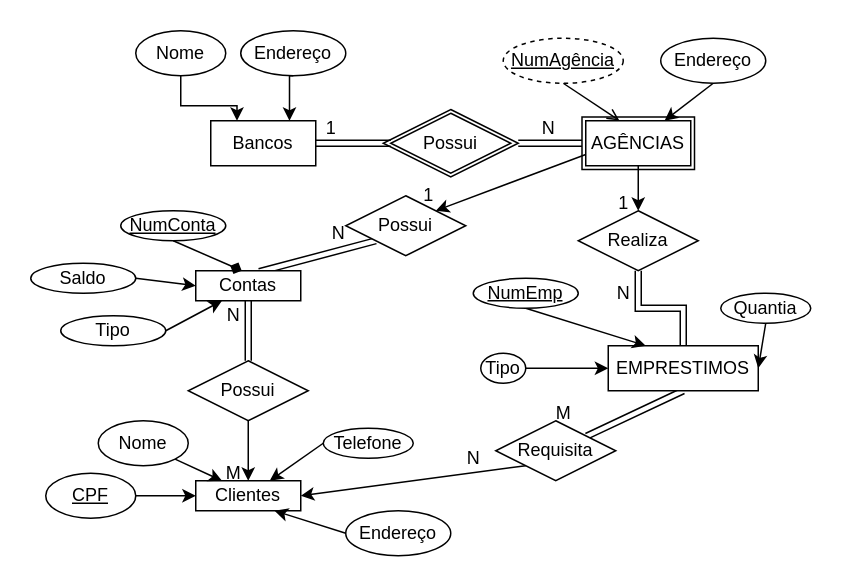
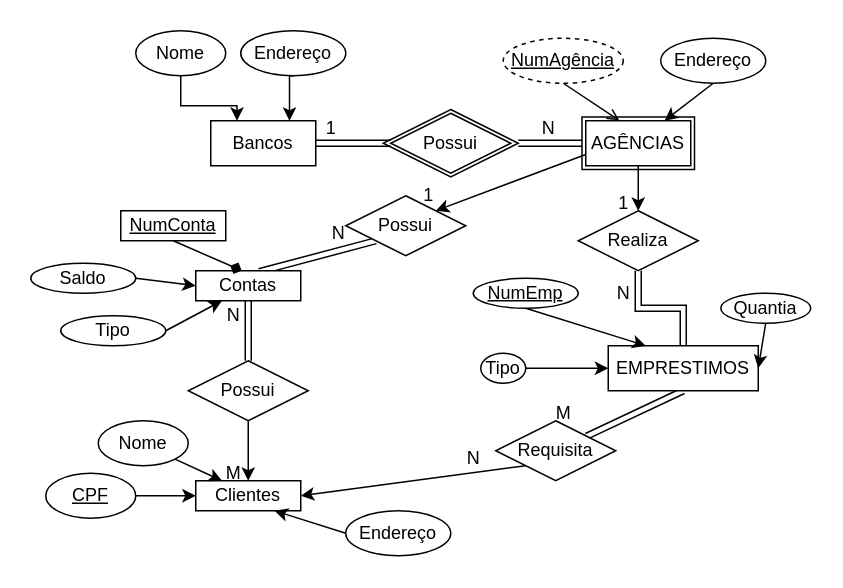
(173, 226) -> (173, 226)
(368, 443) -> none
(301, 459) -> none
